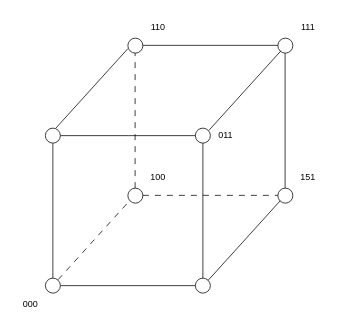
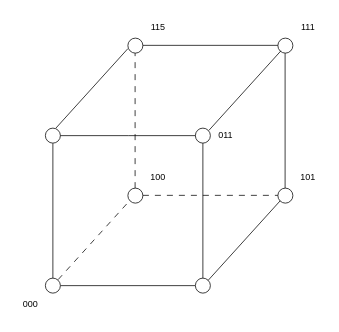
(158, 27) -> (158, 27)
(308, 177) -> (308, 177)
